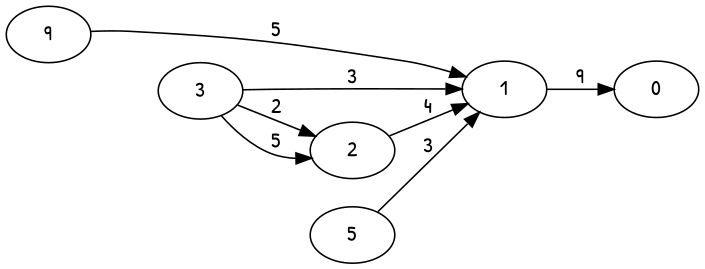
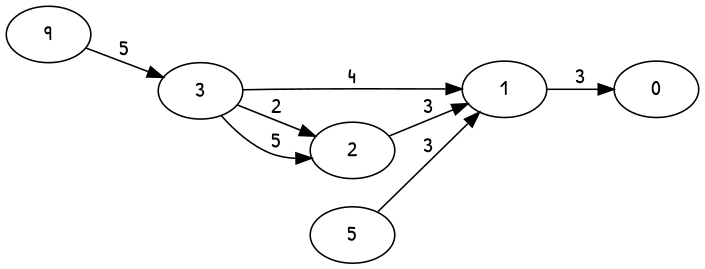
(272, 42) -> (117, 60)
(352, 78) -> (352, 78)
(580, 78) -> (580, 78)
(428, 107) -> (428, 107)
